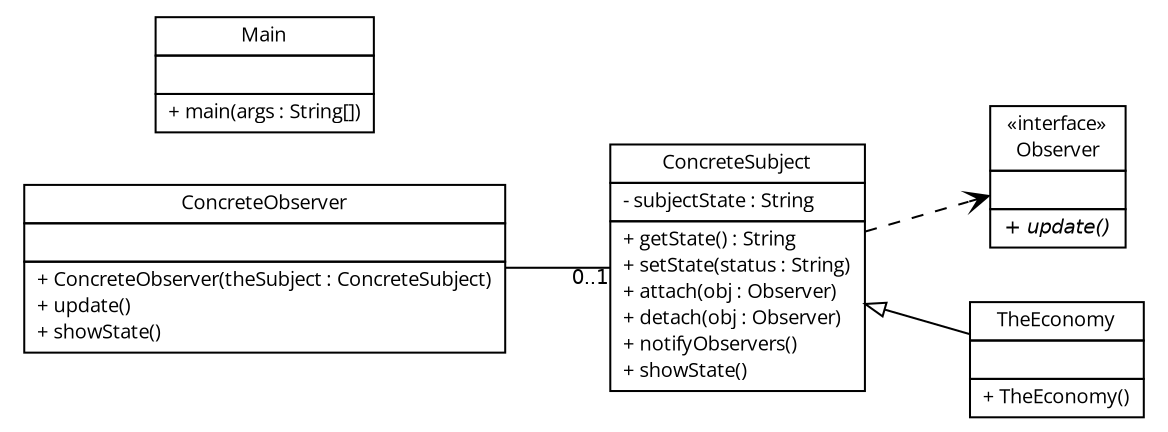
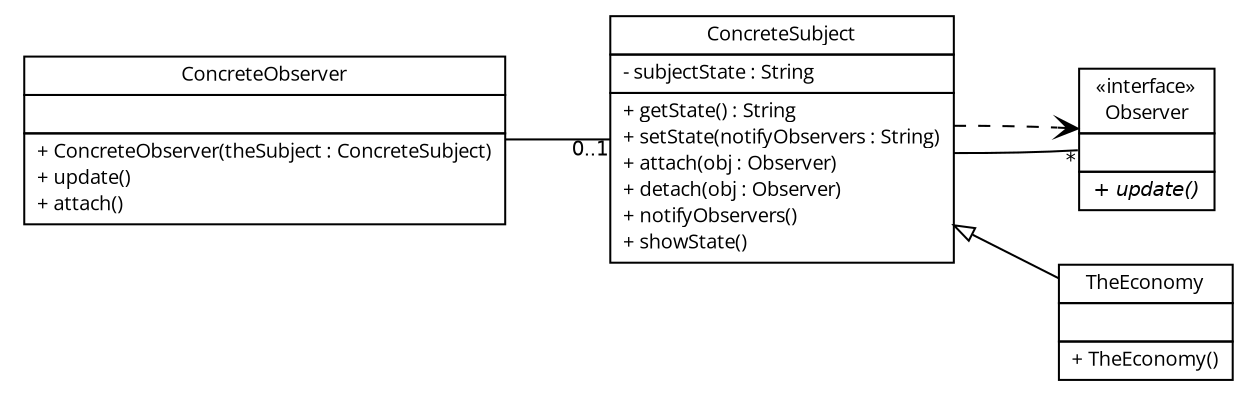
(265, 74) -> none
none -> (1016, 153)
(738, 266) -> (782, 137)
(100, 332) -> (81, 204)
